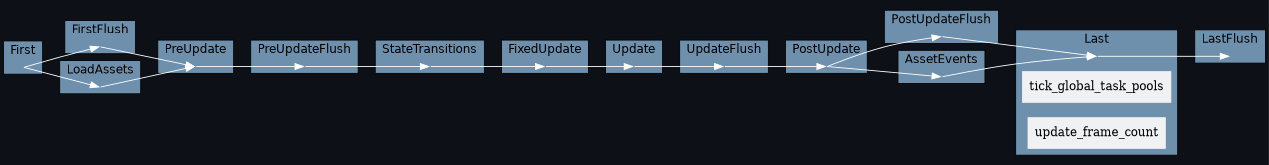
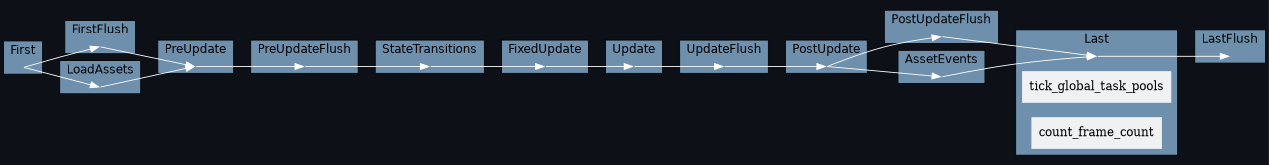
(1097, 133) -> (1097, 133)
